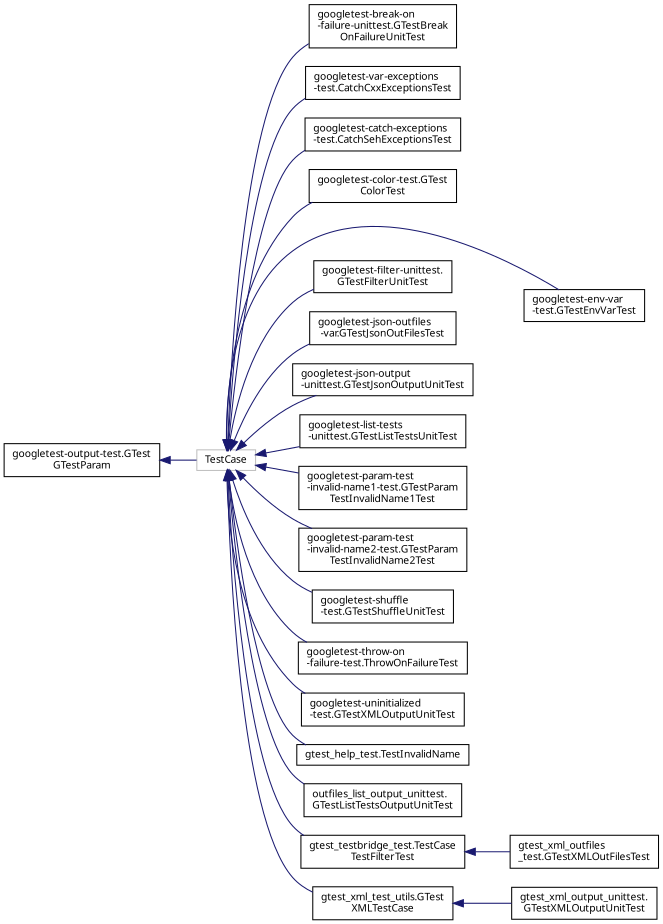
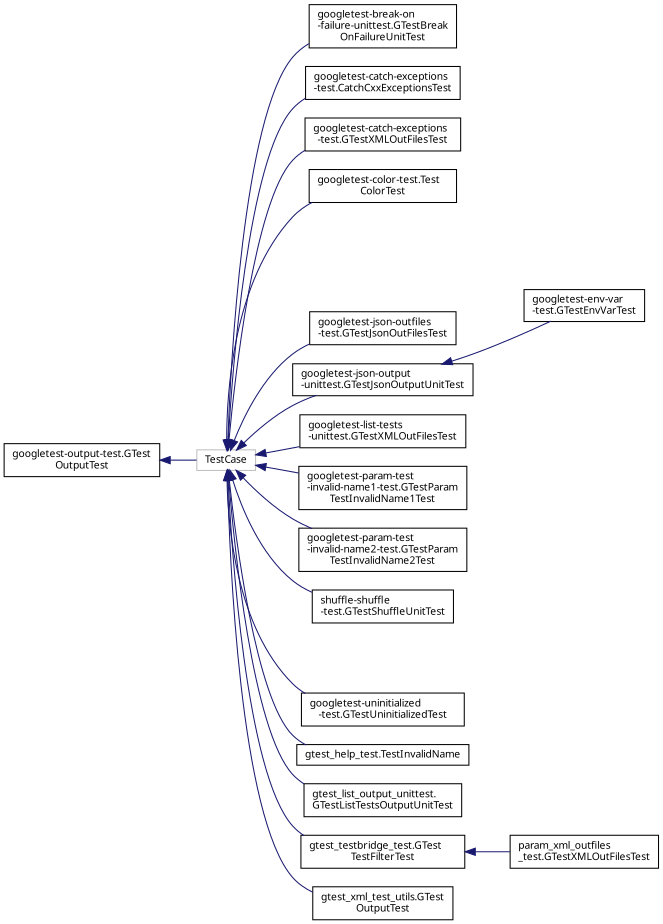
(383, 83) -> (383, 83)
(383, 134) -> (383, 134)
(383, 186) -> (383, 186)
(327, 234) -> (502, 343)
(383, 277) -> none
(383, 328) -> (383, 328)
(383, 431) -> (383, 431)
(82, 460) -> (82, 460)
(383, 606) -> (383, 606)
(383, 658) -> none
(383, 710) -> (383, 710)
(383, 800) -> (383, 800)
(383, 852) -> (383, 852)
(584, 852) -> (584, 852)
(383, 903) -> (383, 903)
(584, 903) -> none
